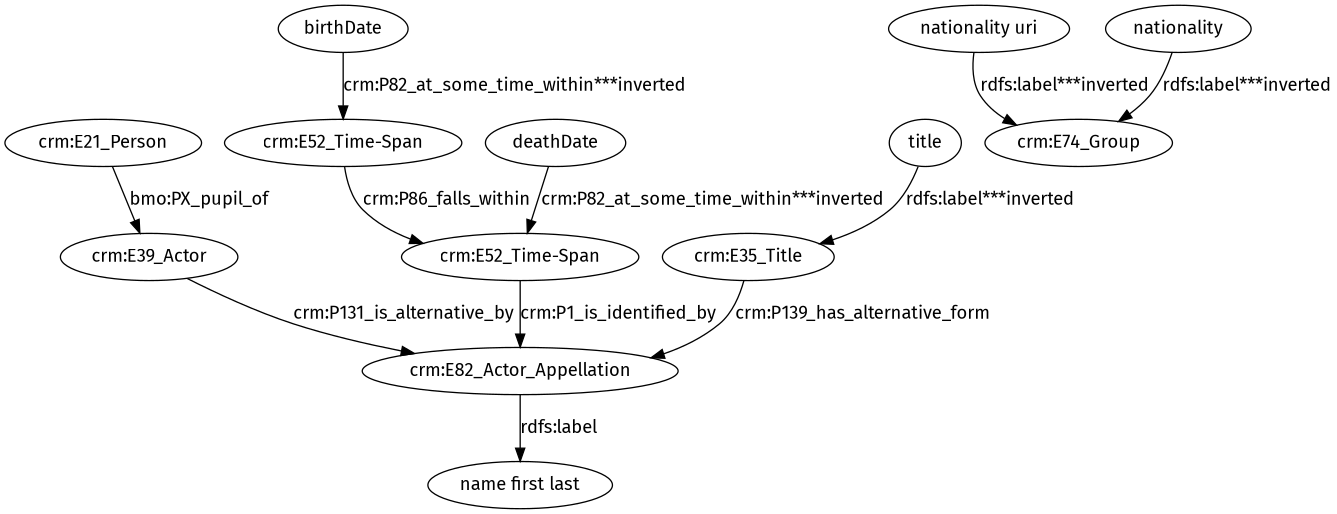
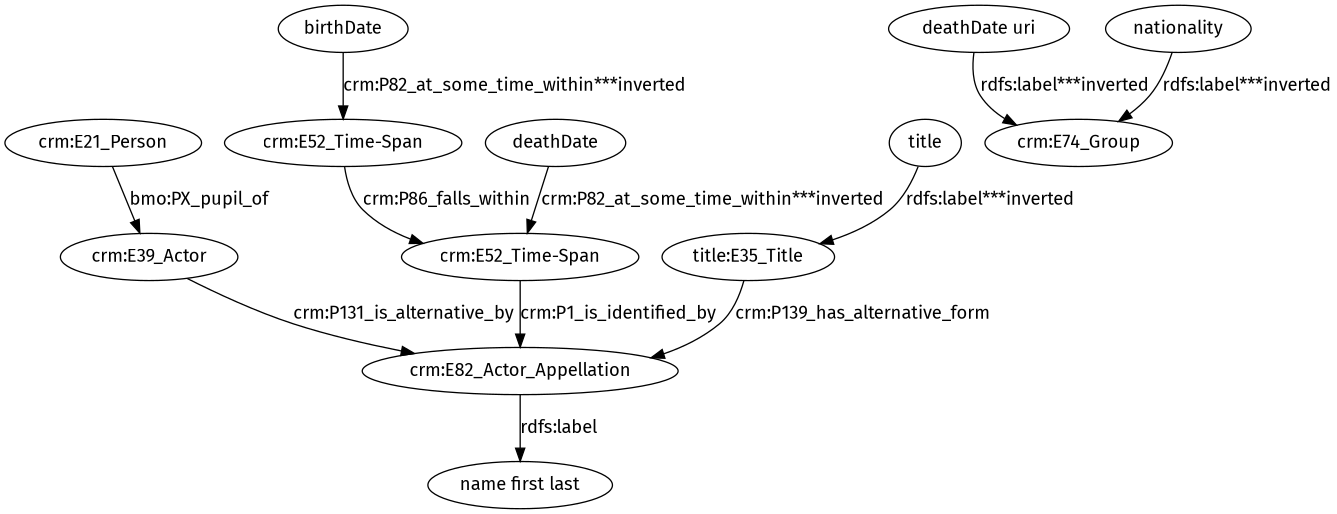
(979, 29) -> (979, 29)
(748, 257) -> (748, 257)
